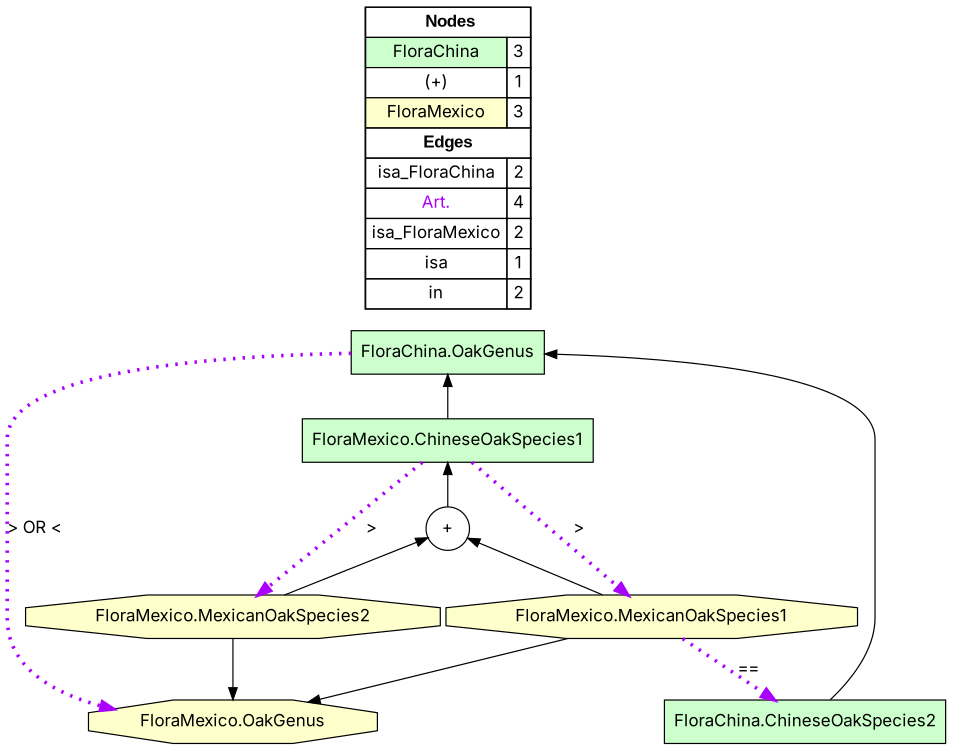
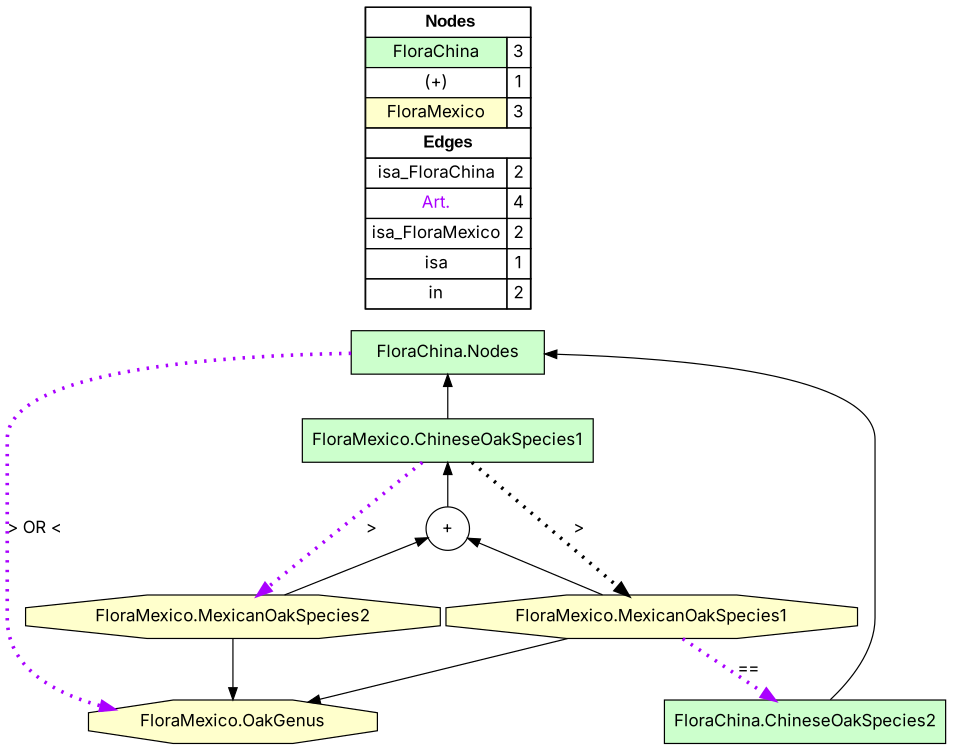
(448, 352) -> (448, 352)
(545, 525) -> (545, 525)
